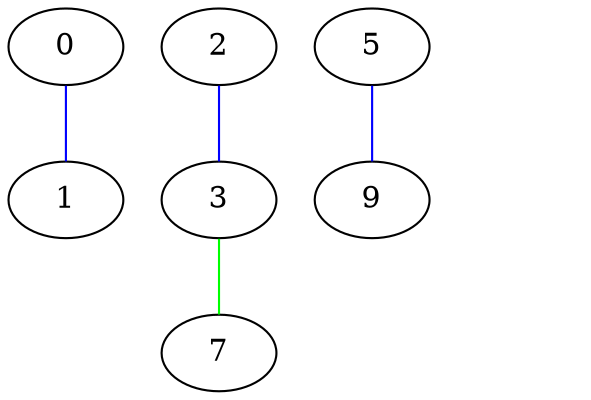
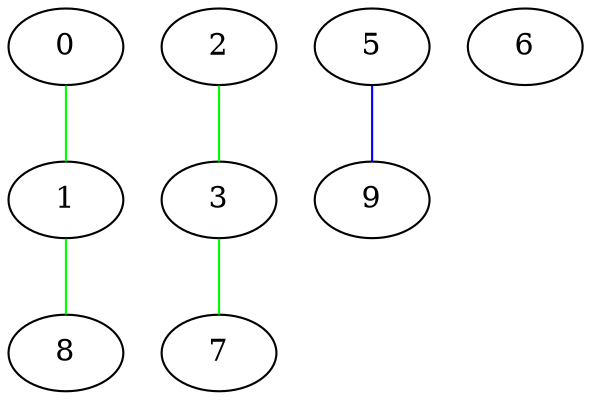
none -> (525, 47)
(66, 124) -> (66, 124)
(219, 124) -> (219, 124)
none -> (66, 353)
